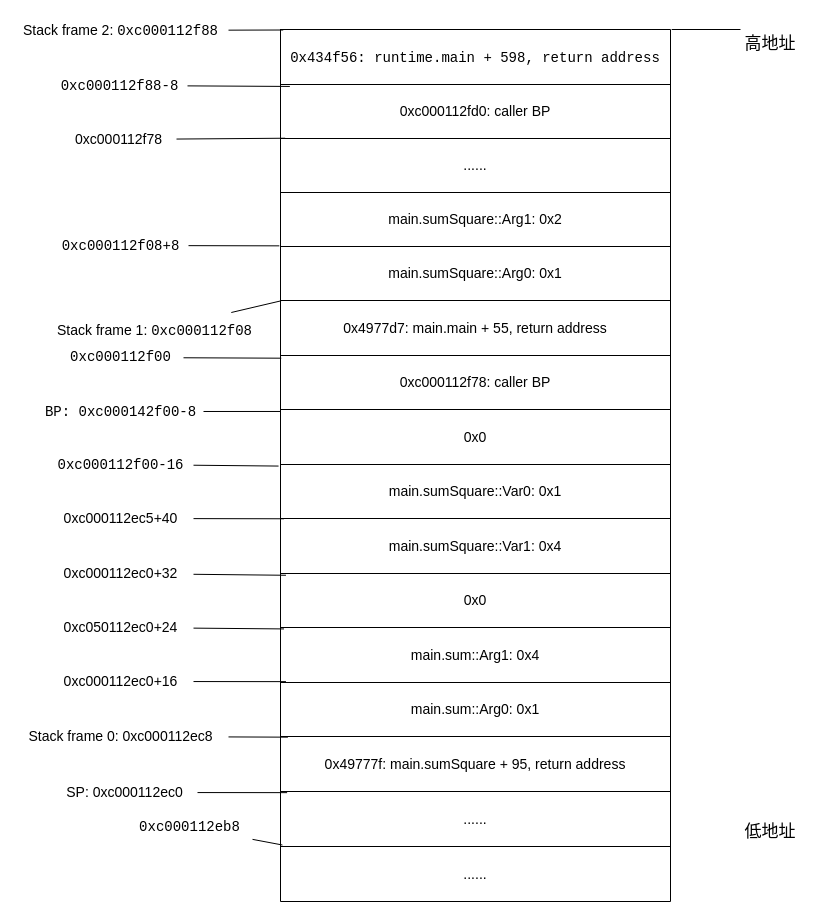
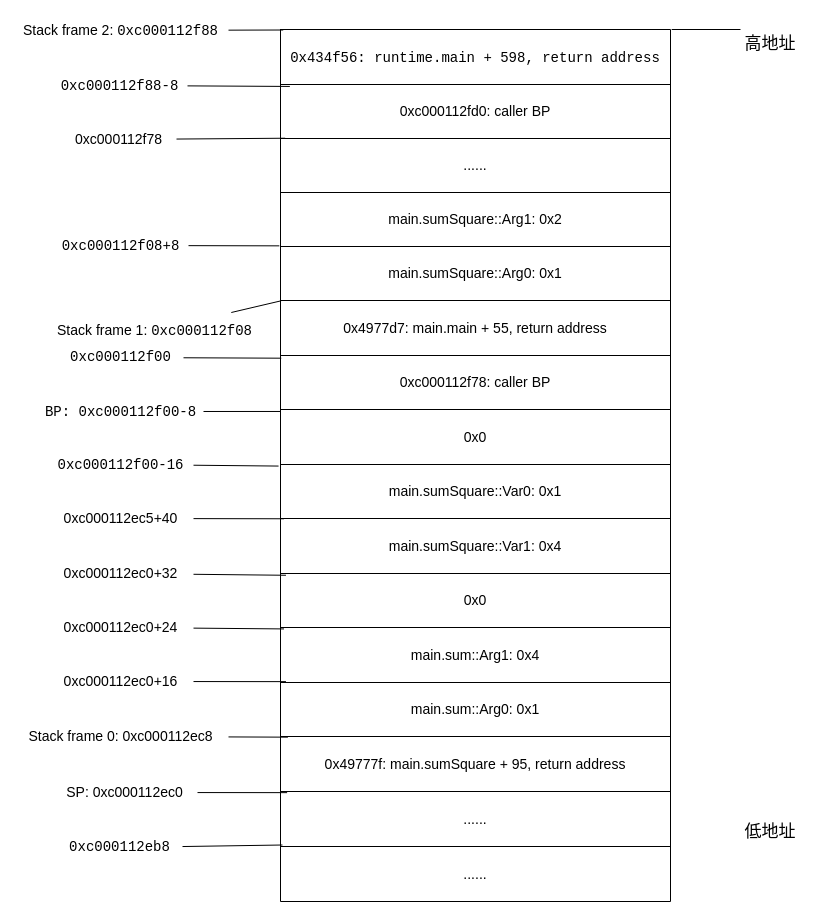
(121, 412) -> (121, 412)
(121, 628) -> (121, 628)
(190, 828) -> (120, 848)
